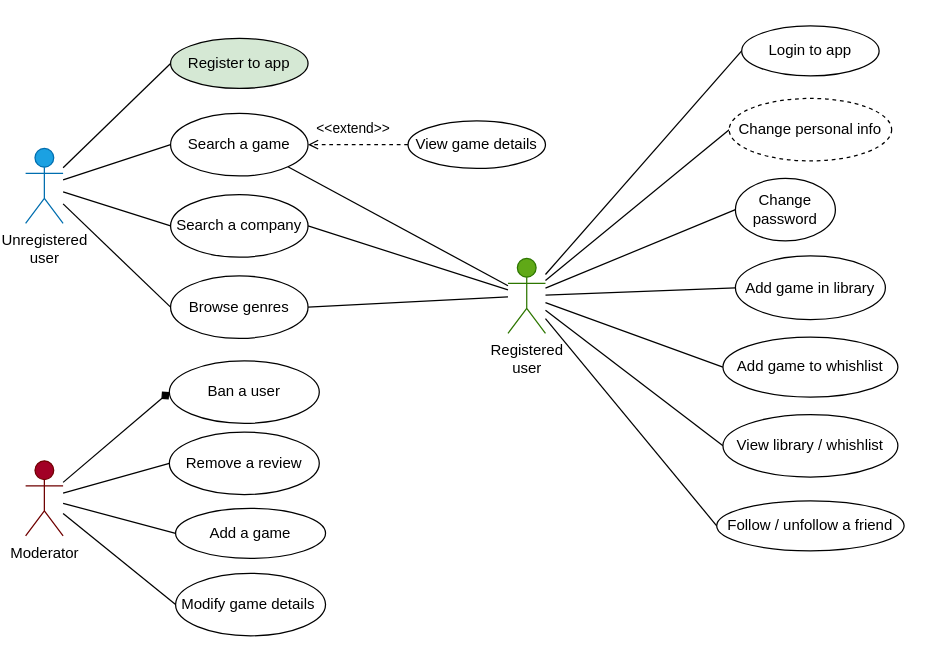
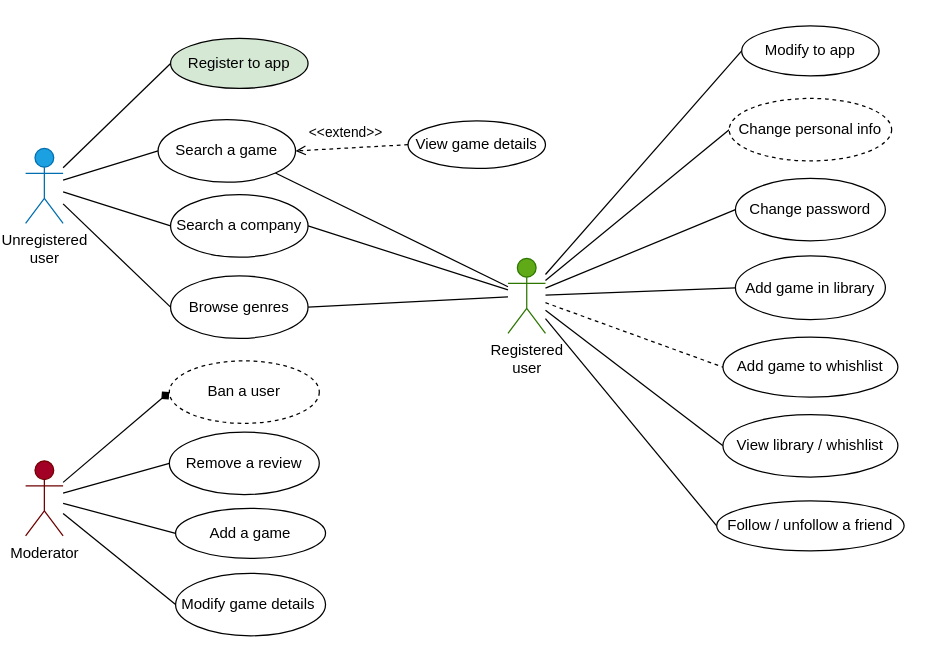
(811, 51) -> (811, 51)
(239, 144) -> (227, 151)
(786, 209) -> (811, 209)
(634, 335) -> (634, 335)
(244, 392) -> (244, 392)
